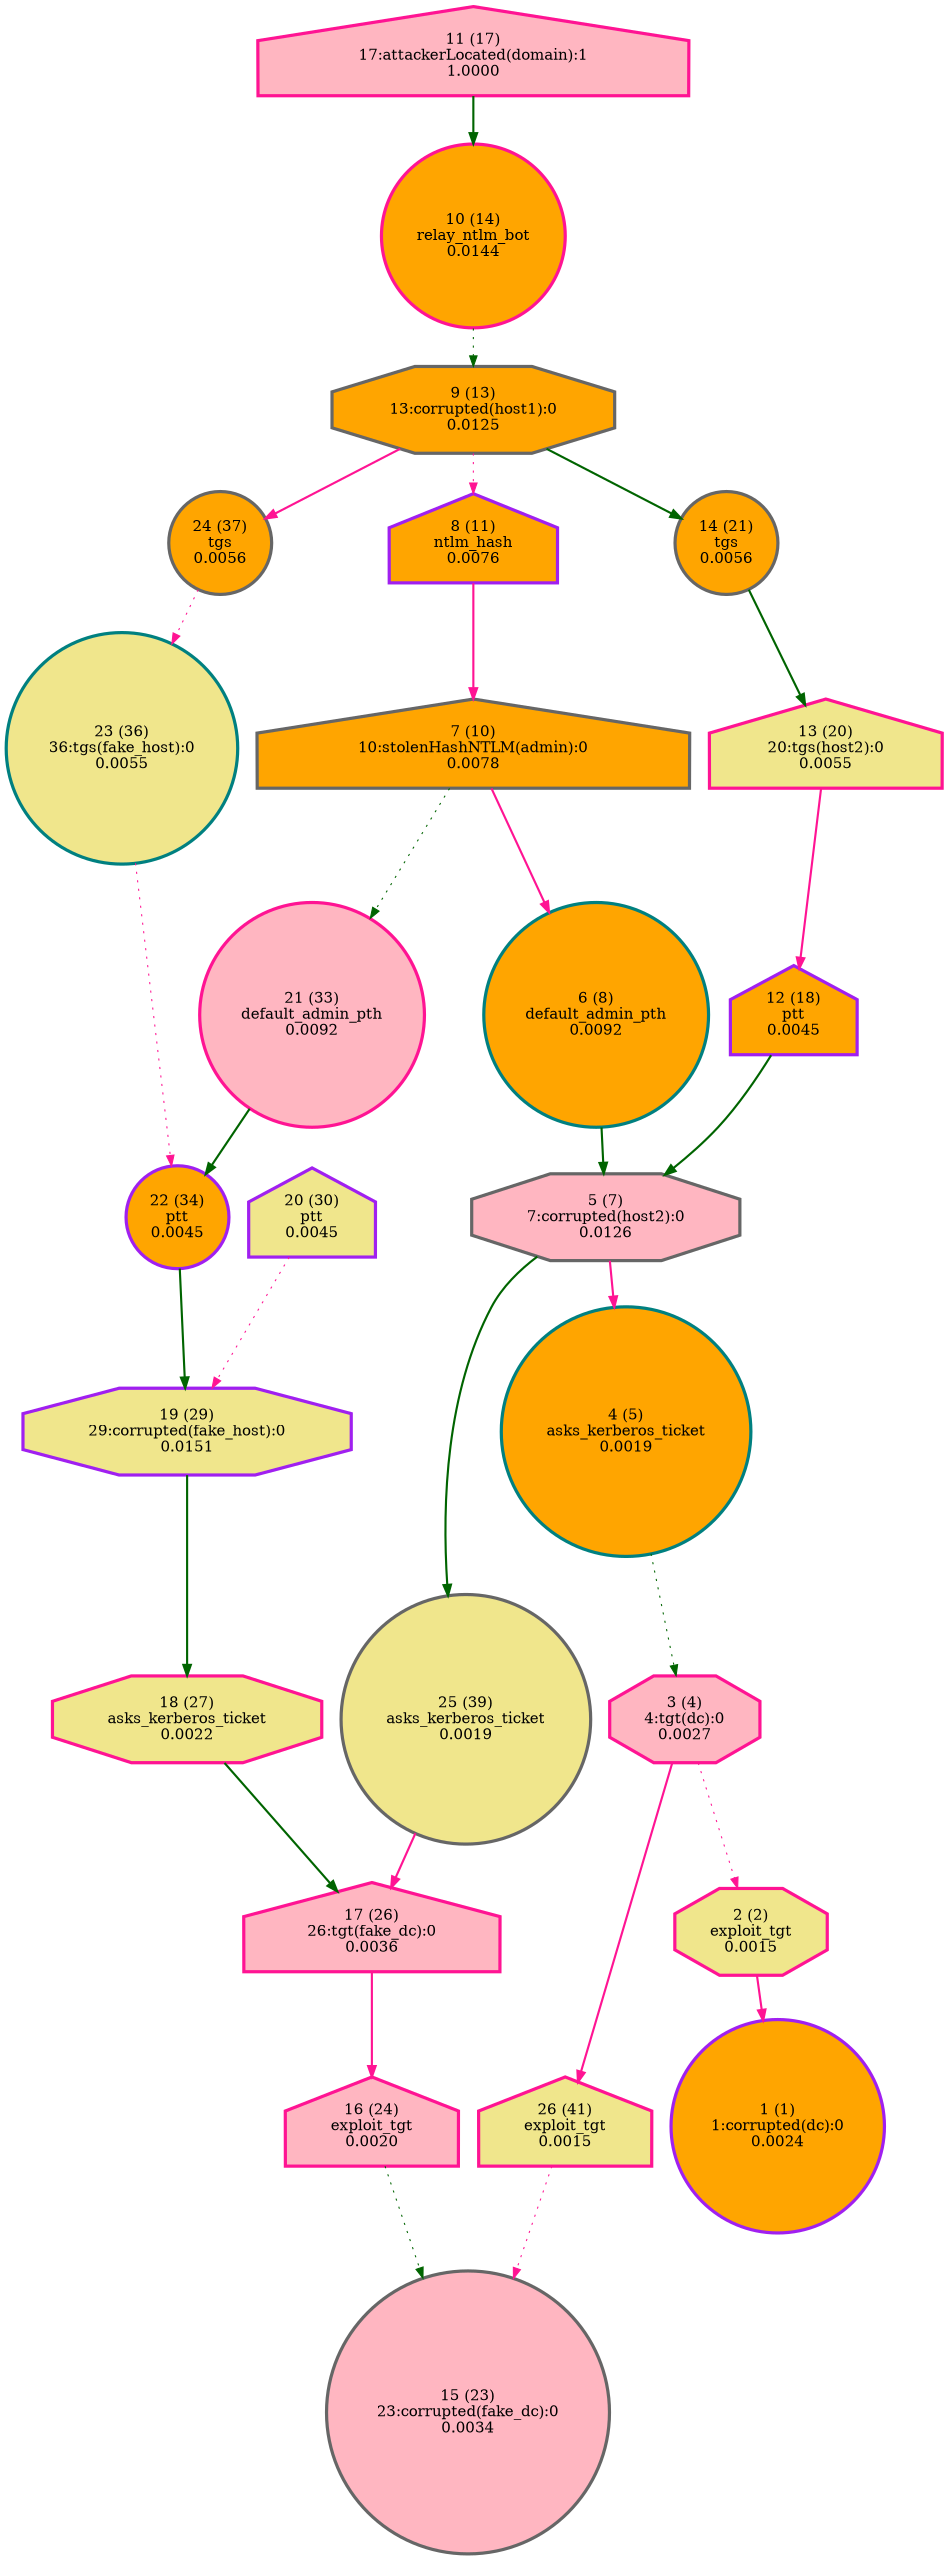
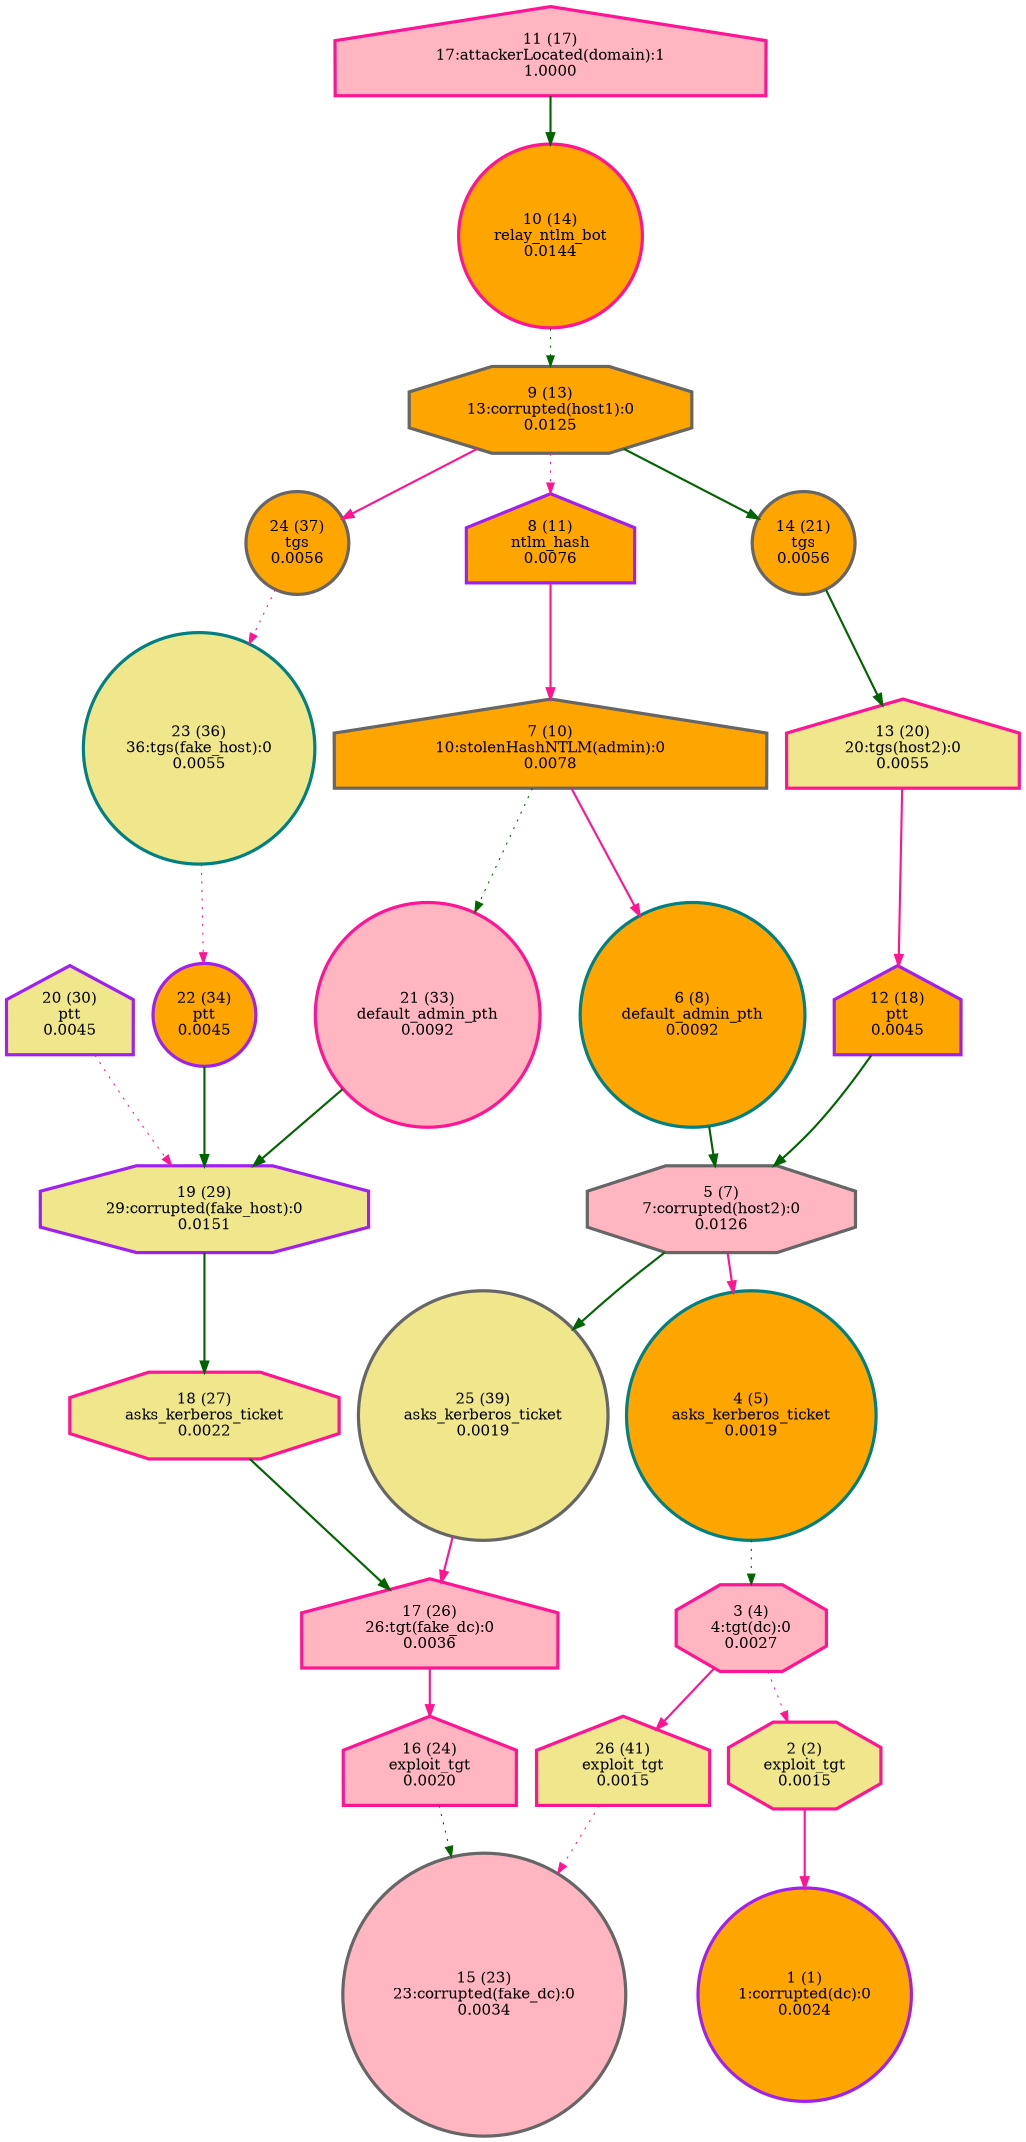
(231, 1137) -> (302, 1124)
